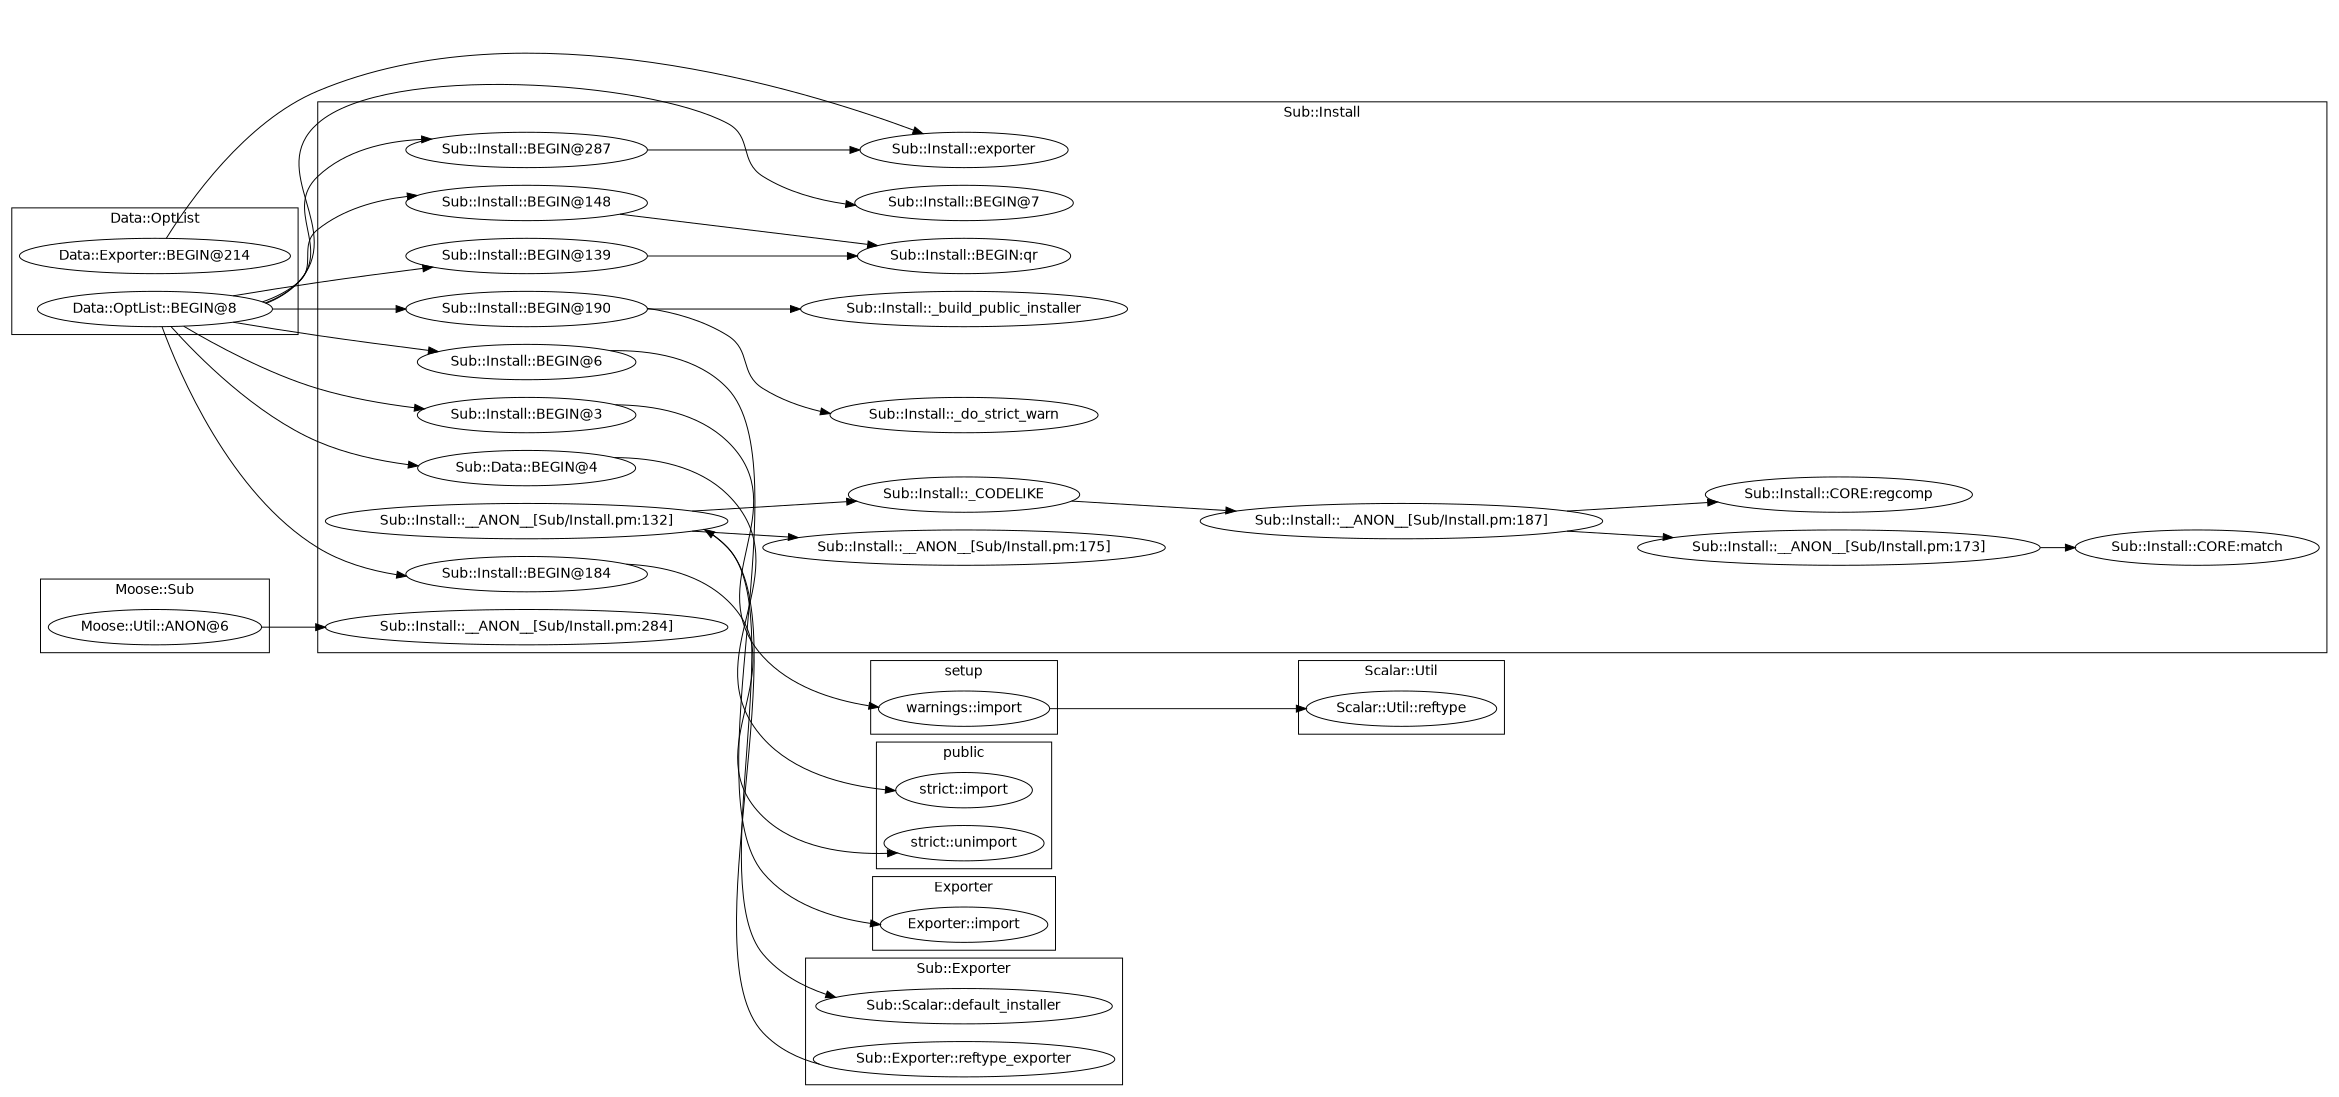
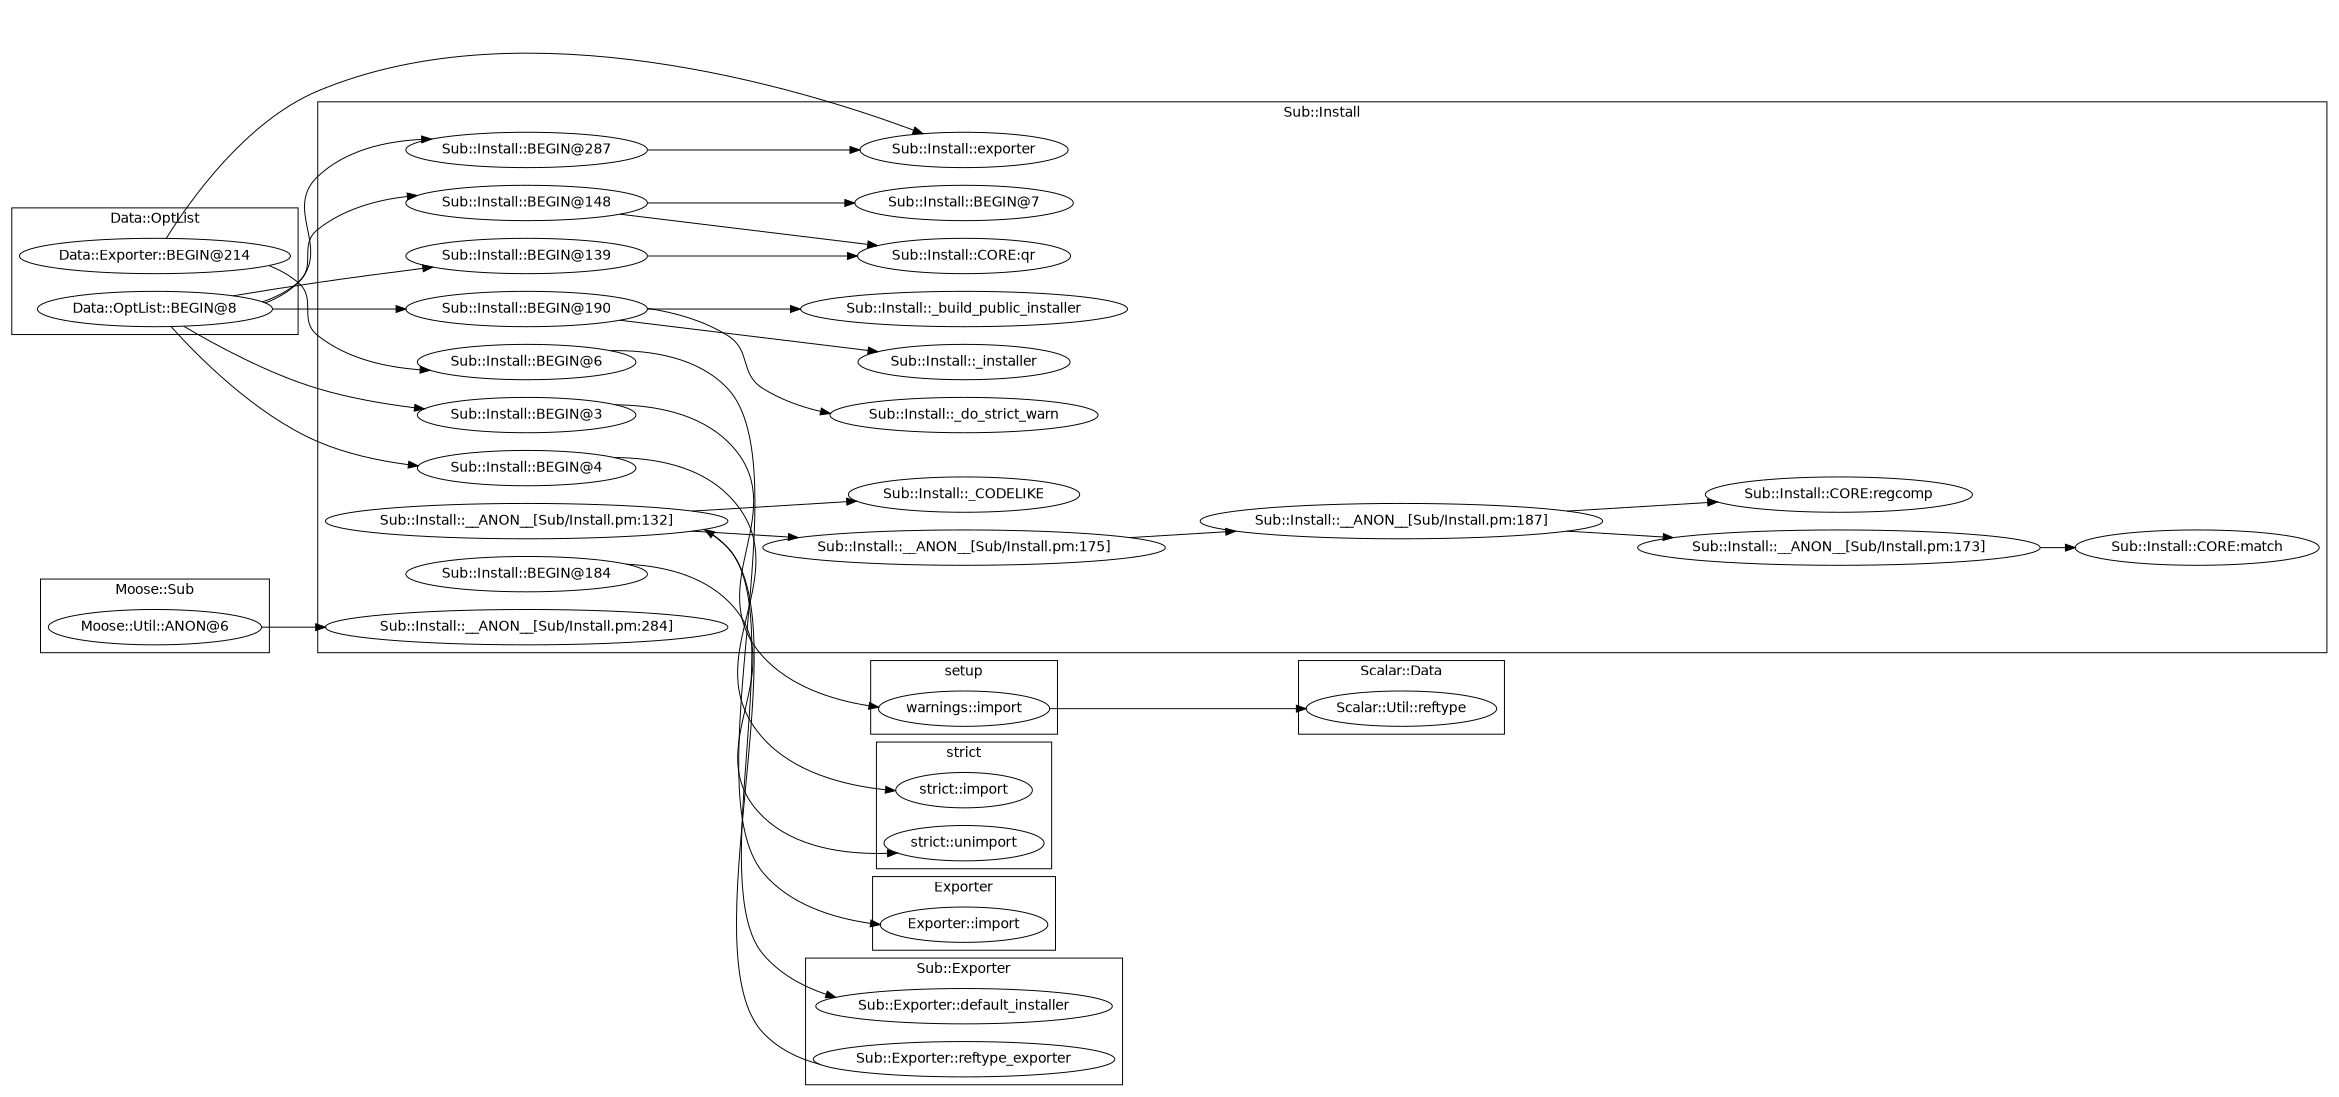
(494, 85) -> (746, 203)
(964, 256) -> (964, 256)
(331, 337) -> (325, 340)
none -> (964, 362)
(527, 468) -> (527, 468)
(248, 483) -> none
(1149, 506) -> (1178, 535)
(1401, 672) -> (1401, 672)
(964, 753) -> (964, 753)
(964, 1006) -> (964, 1006)
